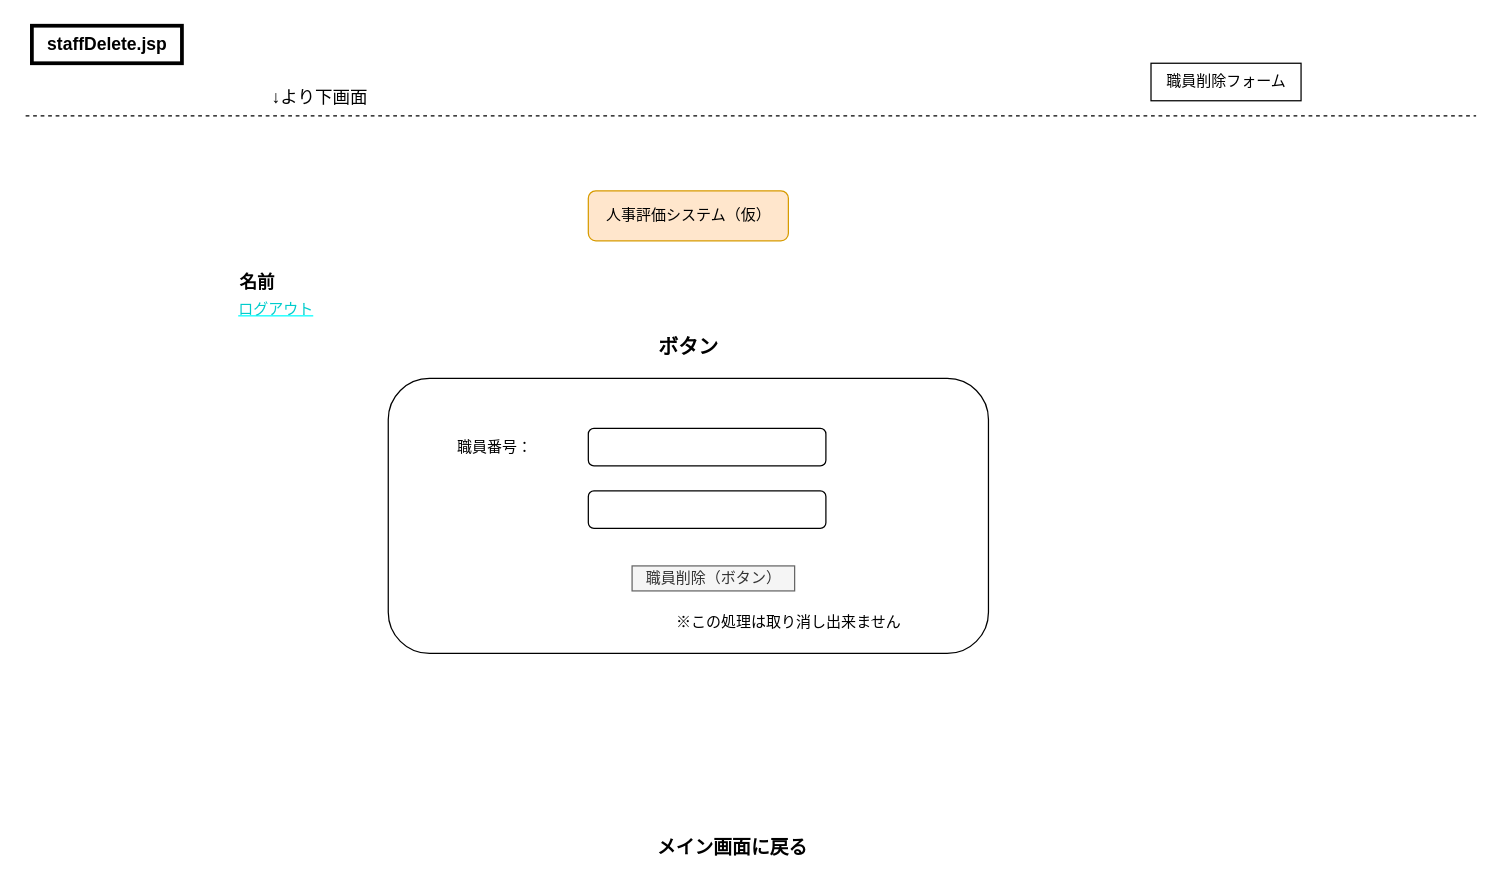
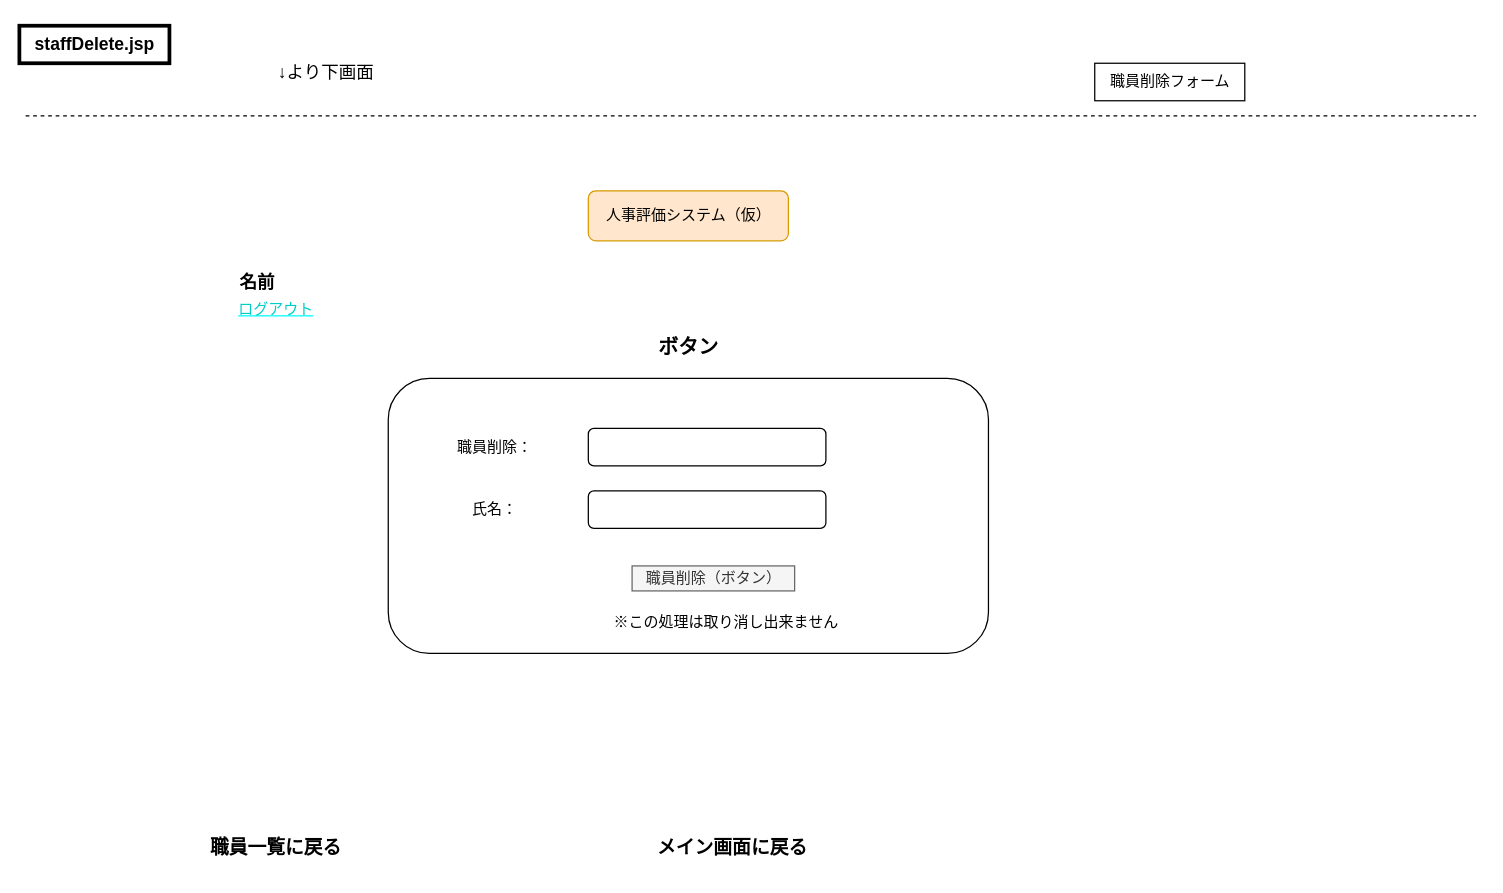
(107, 44) -> (94, 44)
(1226, 82) -> (1169, 82)
(319, 97) -> (326, 72)
(495, 447) -> (495, 447)
none -> (494, 509)
(788, 622) -> (726, 622)
none -> (276, 847)
